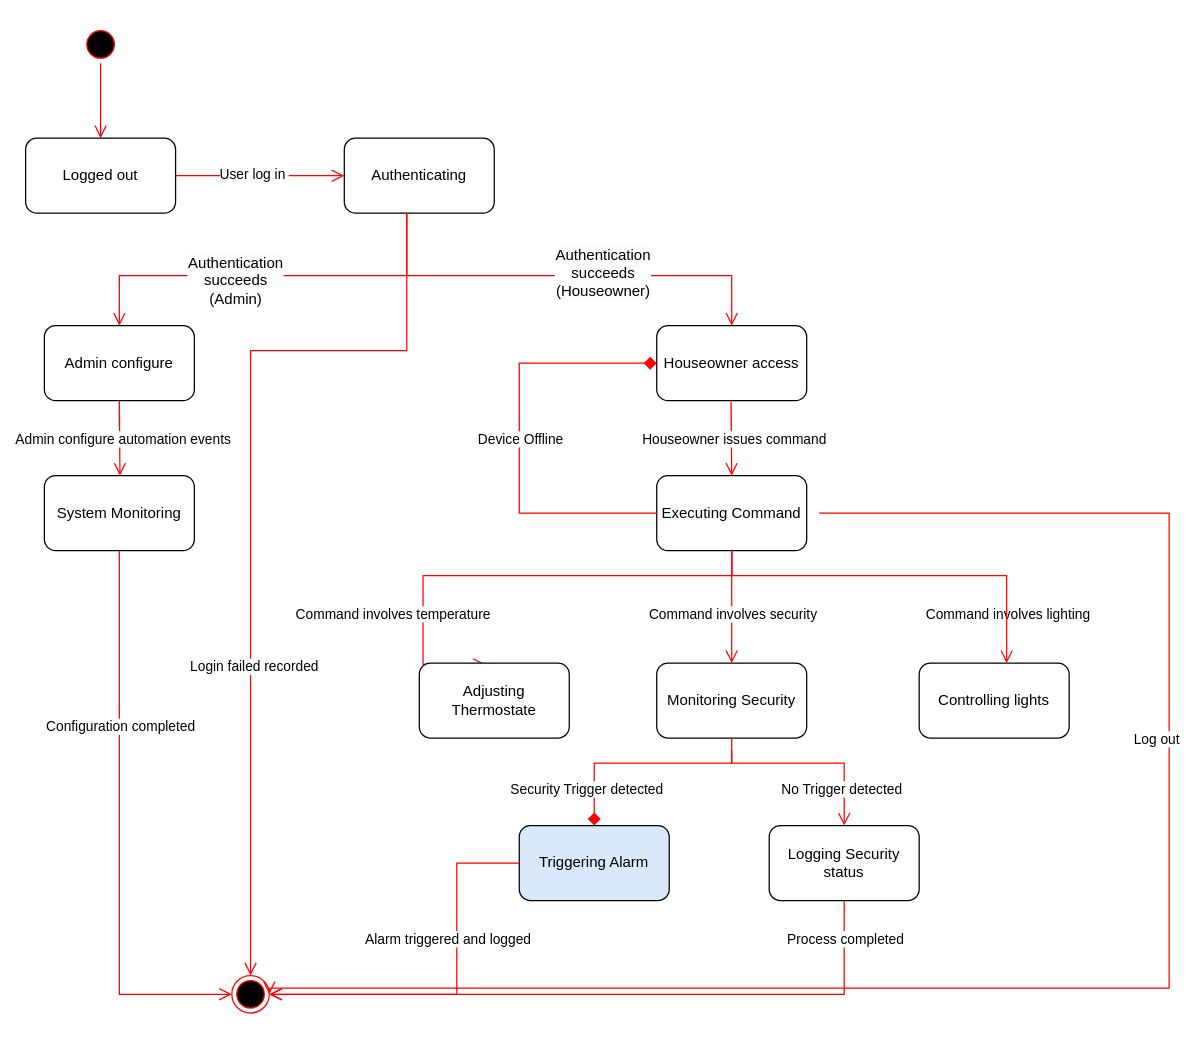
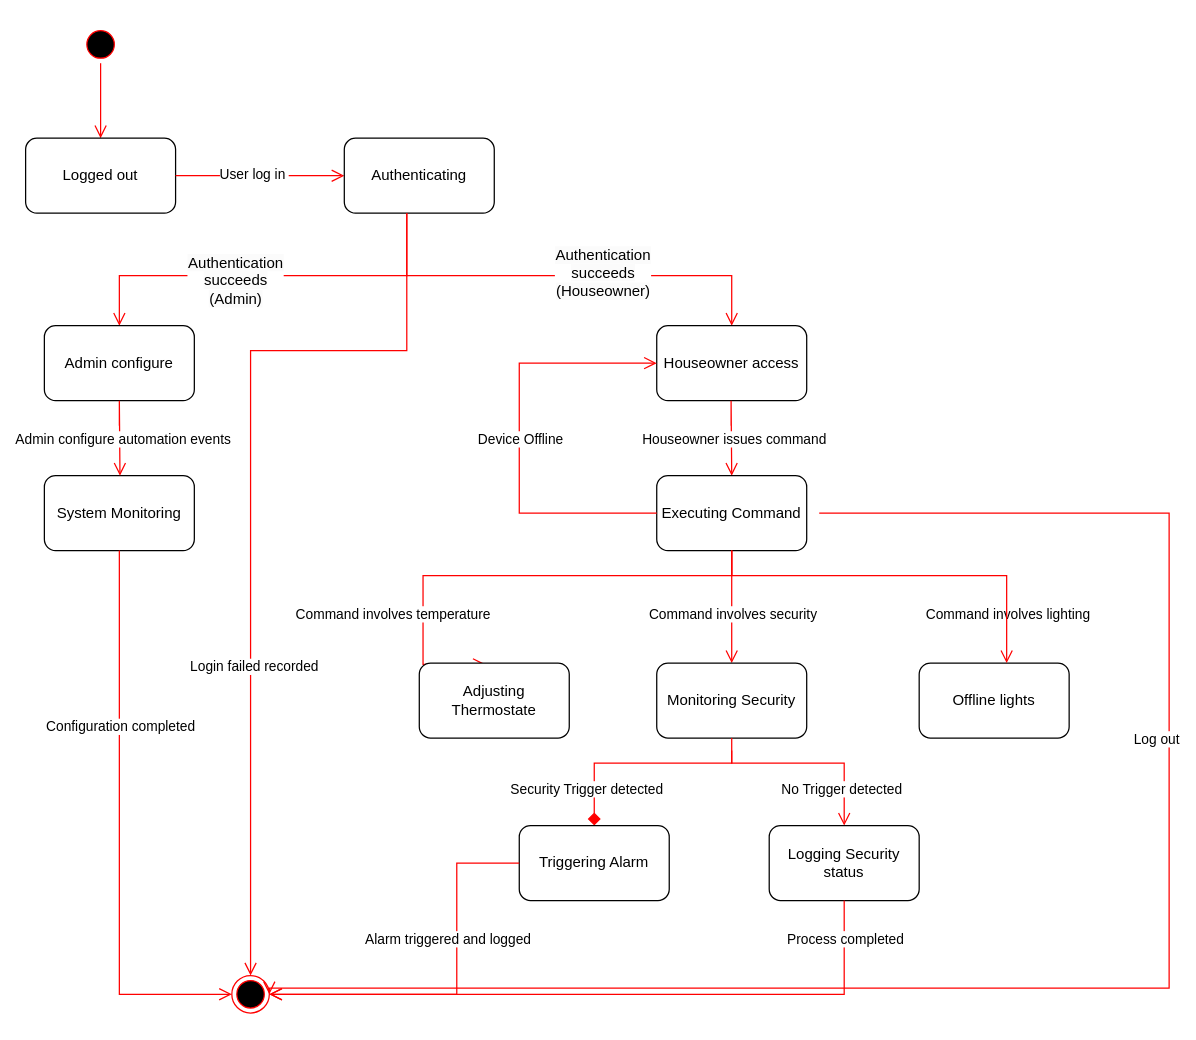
(644, 363) -> (648, 363)
(994, 701) -> (994, 701)
(594, 863) -> (594, 863)
